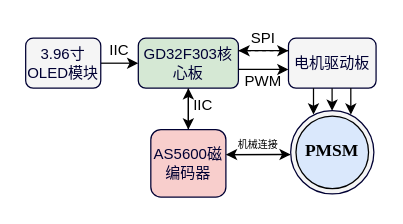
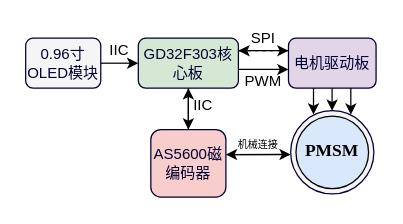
(63, 63) -> (63, 63)
(332, 63) -> (332, 63)
